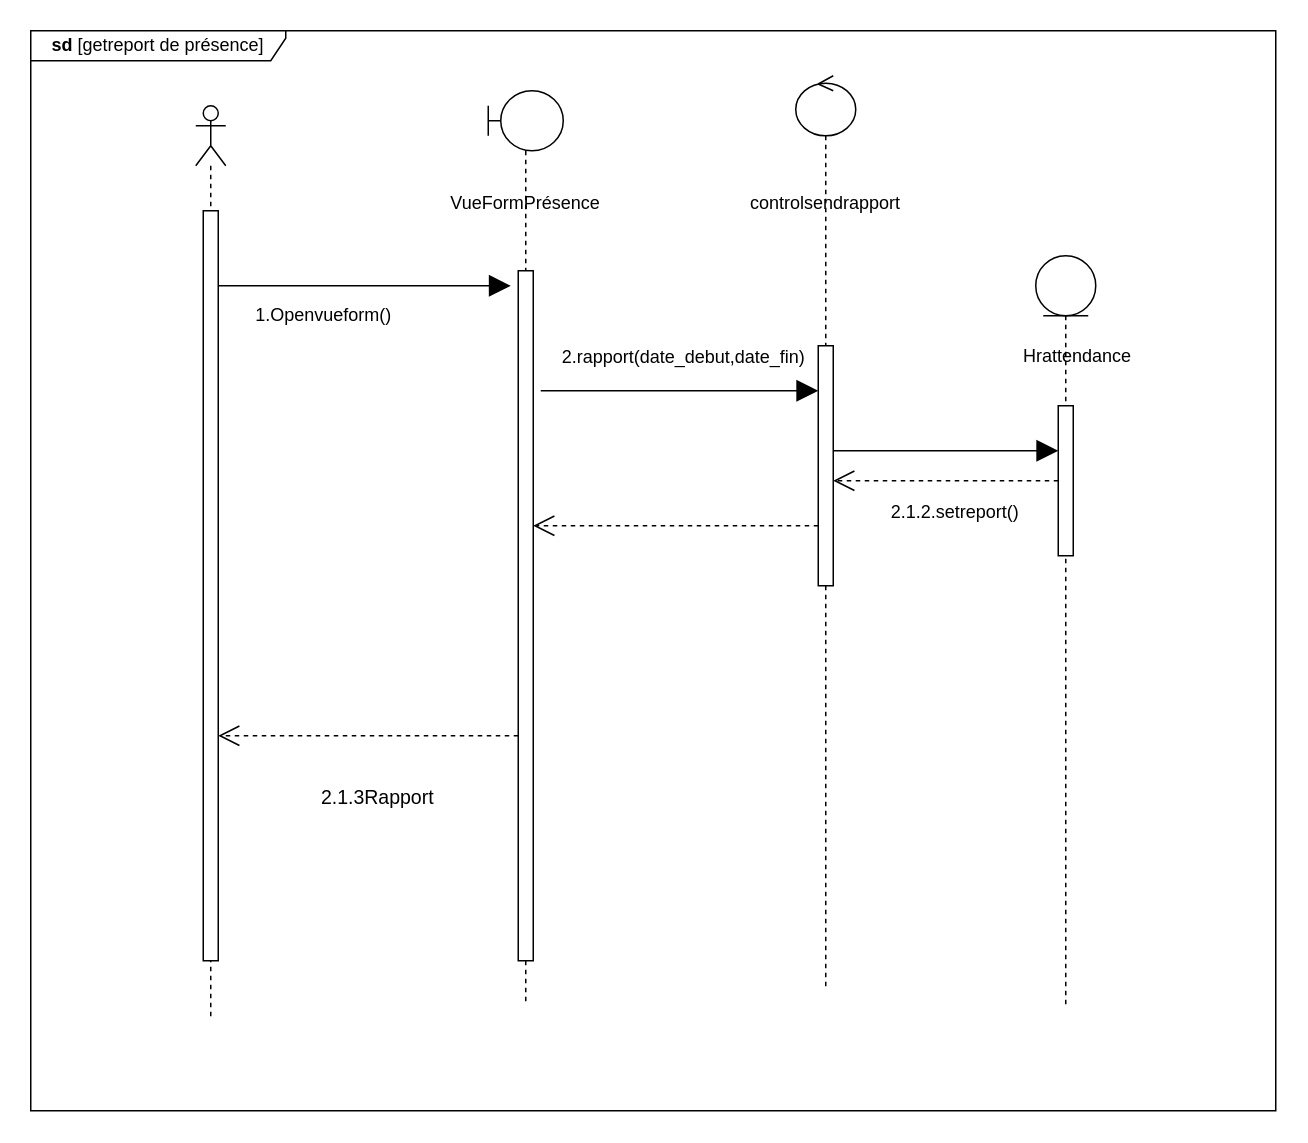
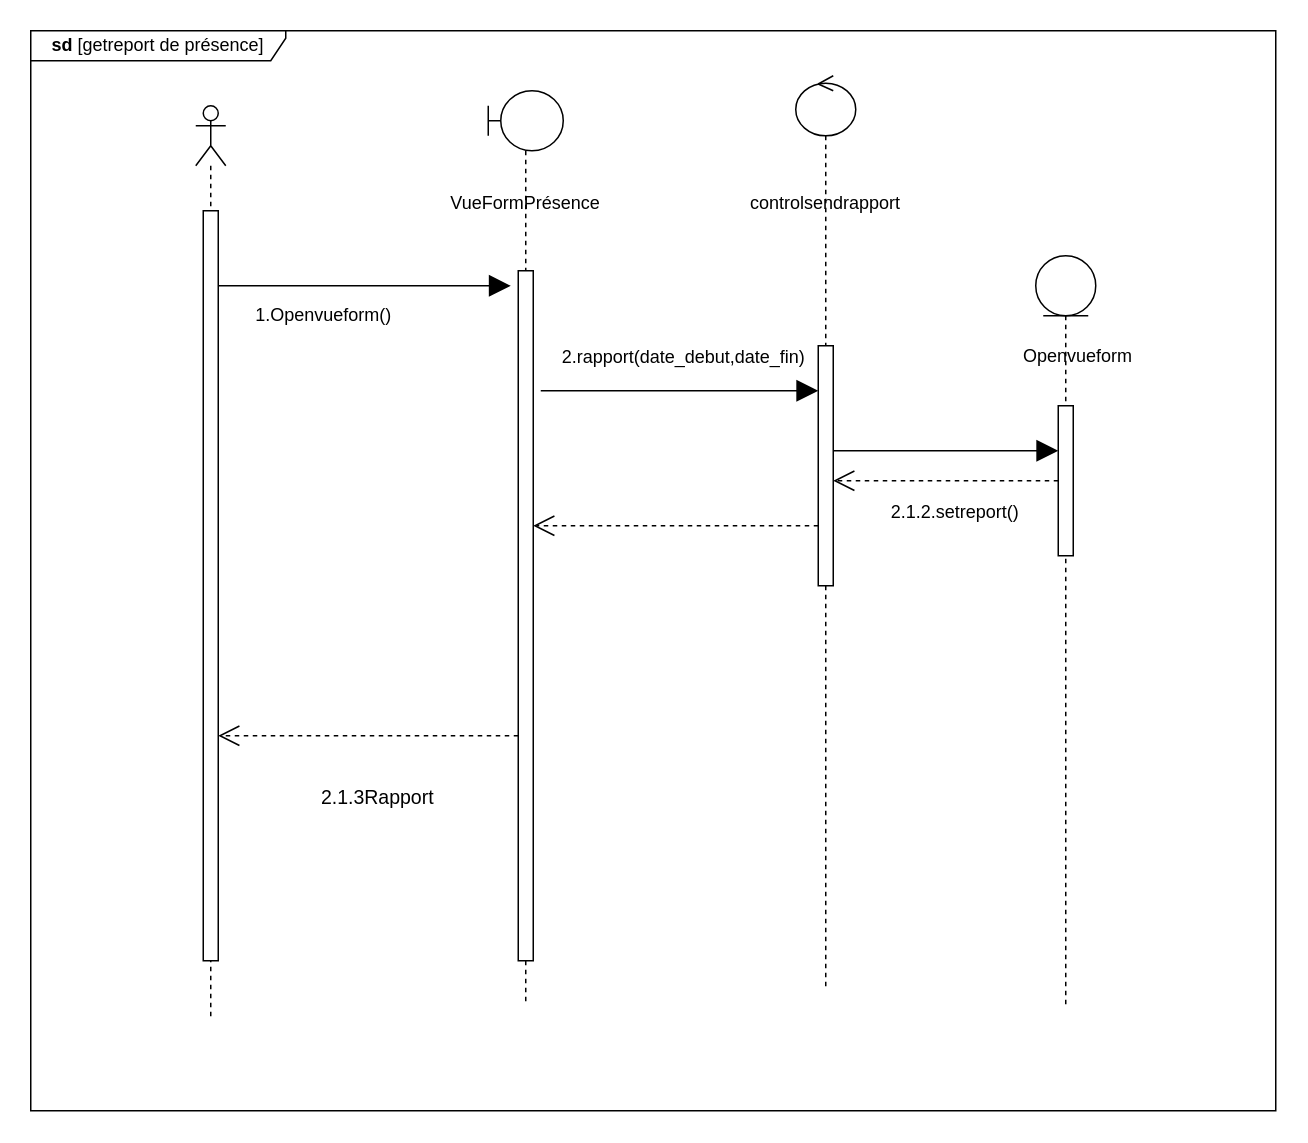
(1084, 357) -> (1079, 357)
